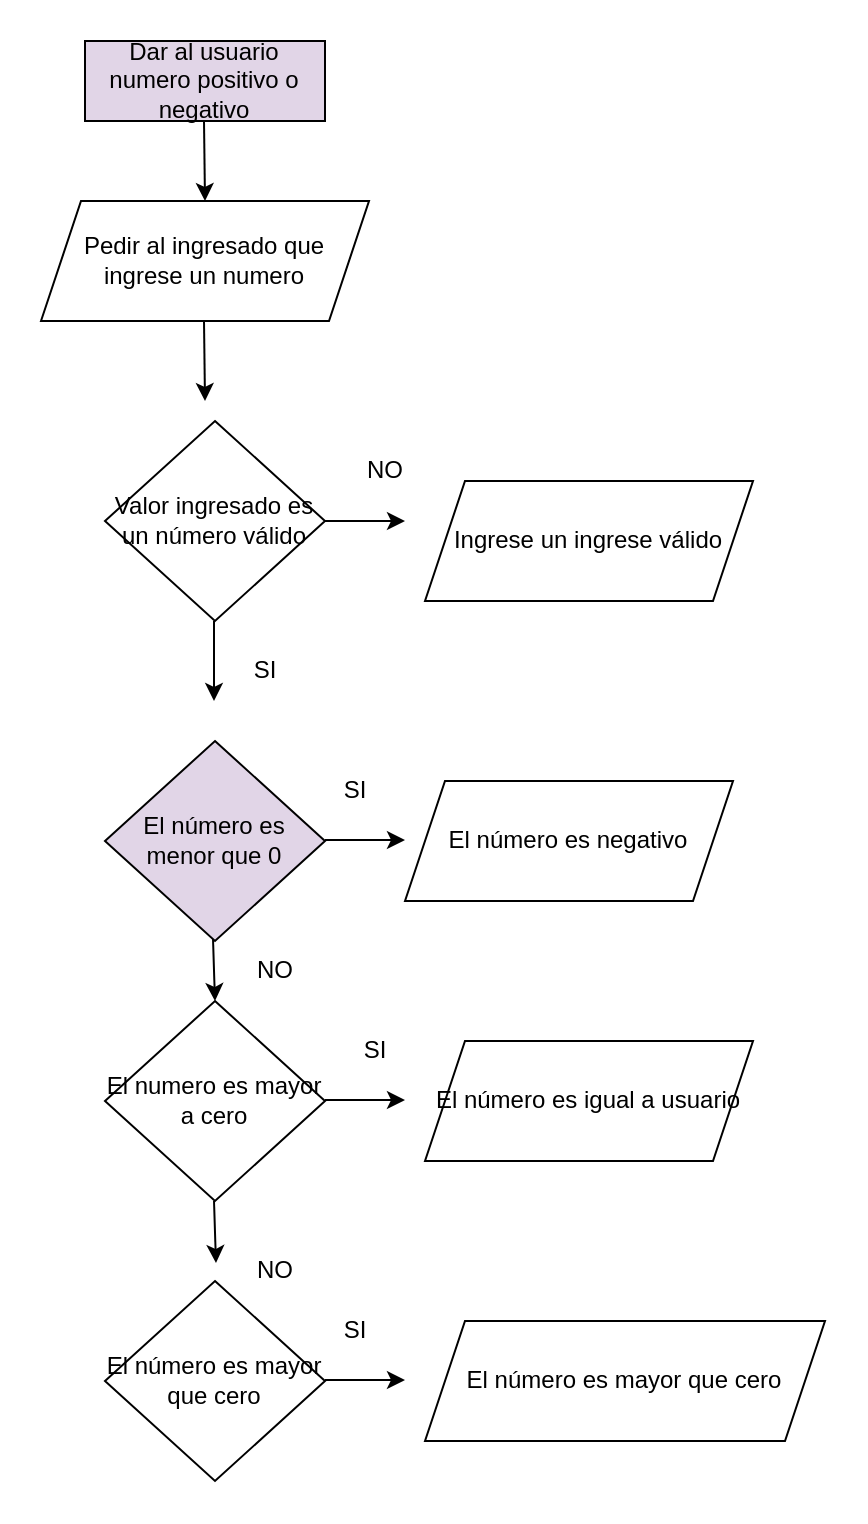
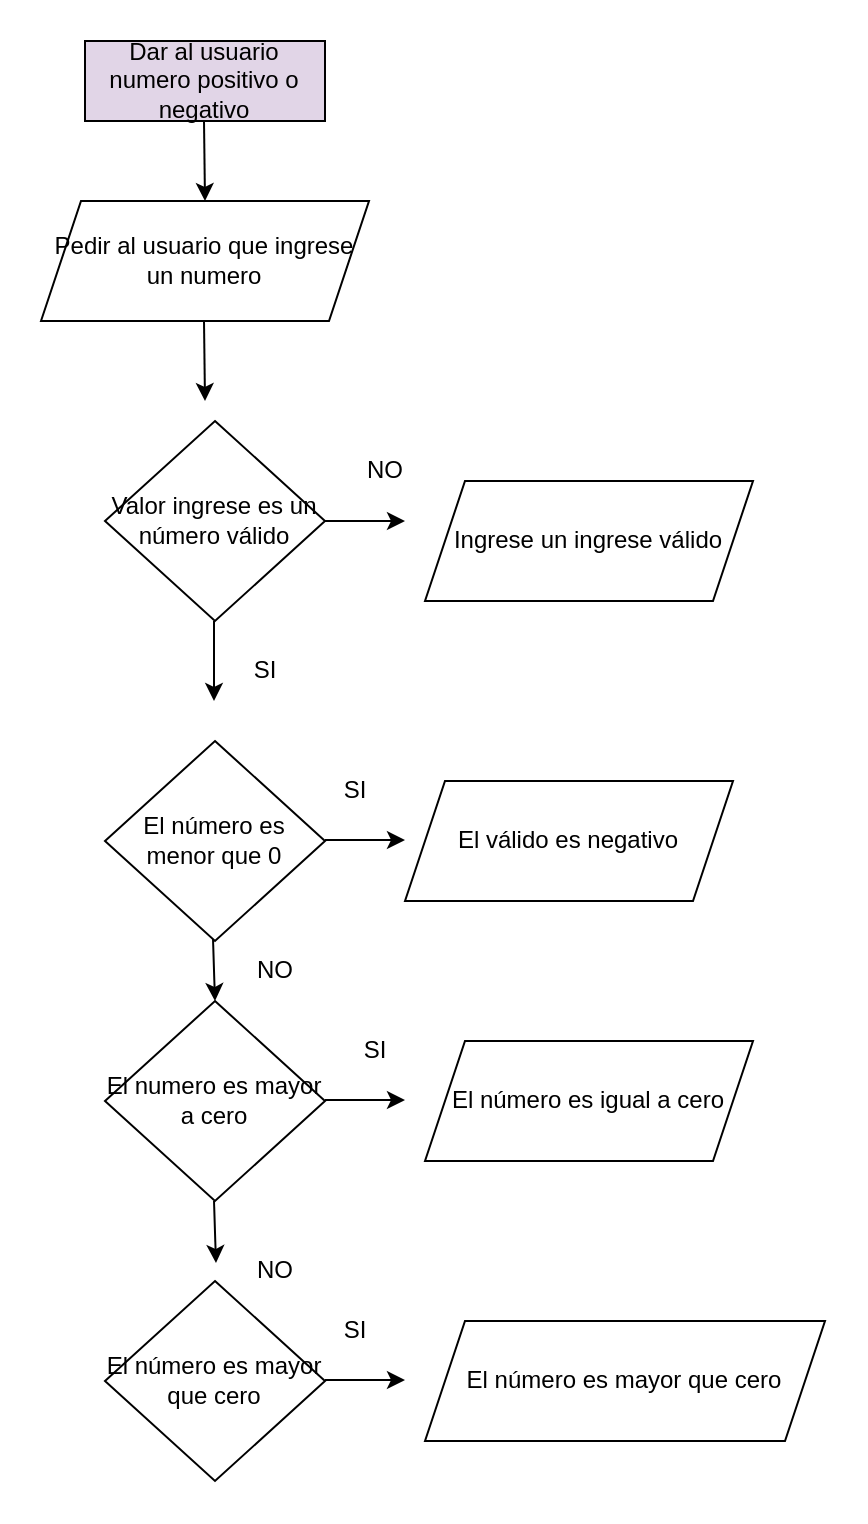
(205, 261) -> (205, 261)
(215, 521) -> (215, 521)
(215, 841) -> (215, 841)
(569, 841) -> (569, 841)
(589, 1101) -> (589, 1101)
